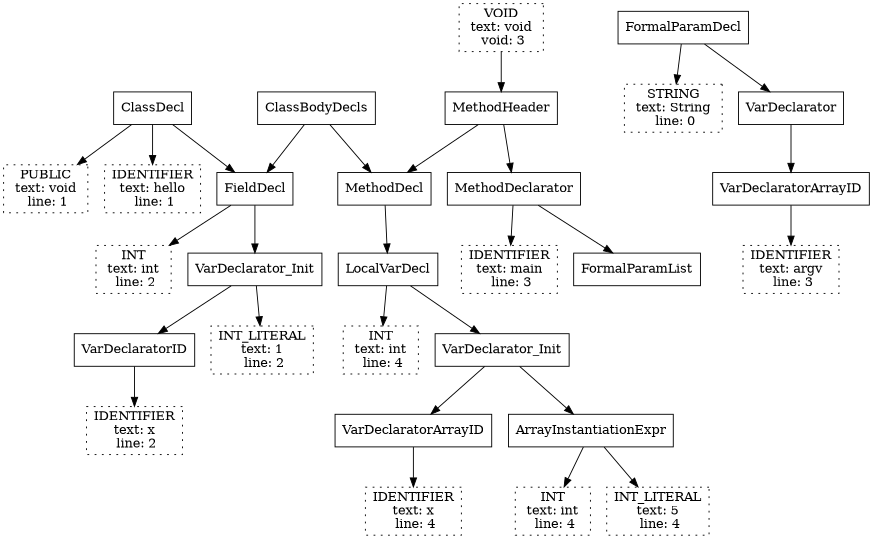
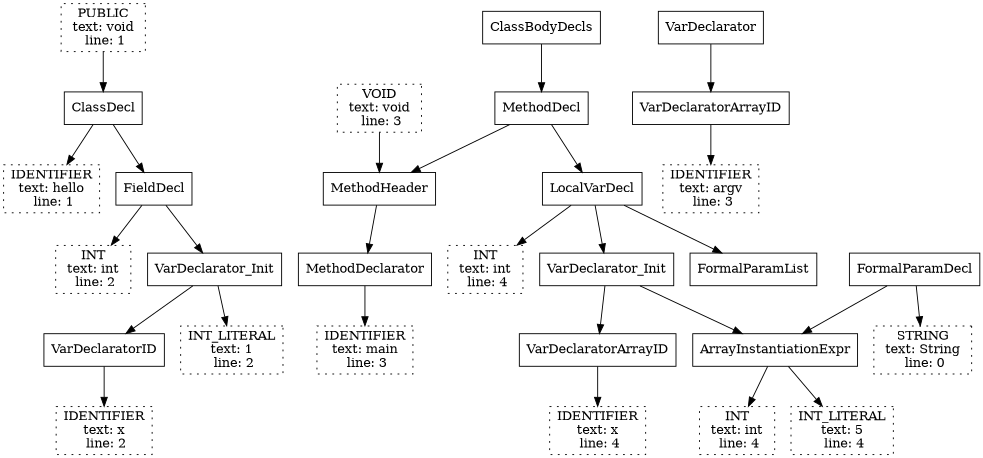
(501, 41) -> (379, 121)
(733, 65) -> (849, 308)
(108, 142) -> (103, 67)
(289, 145) -> none
(447, 146) -> (464, 147)
(572, 227) -> (669, 227)
